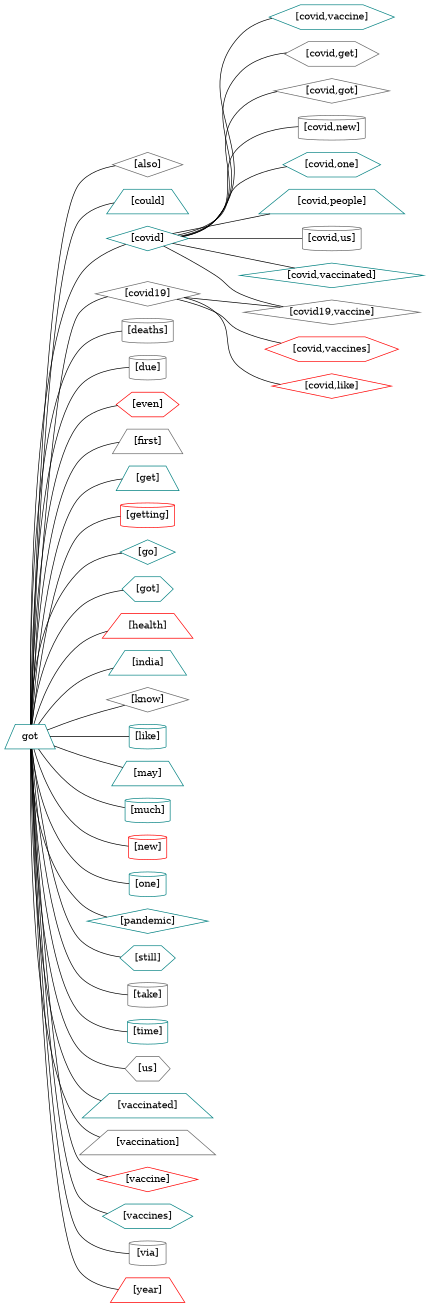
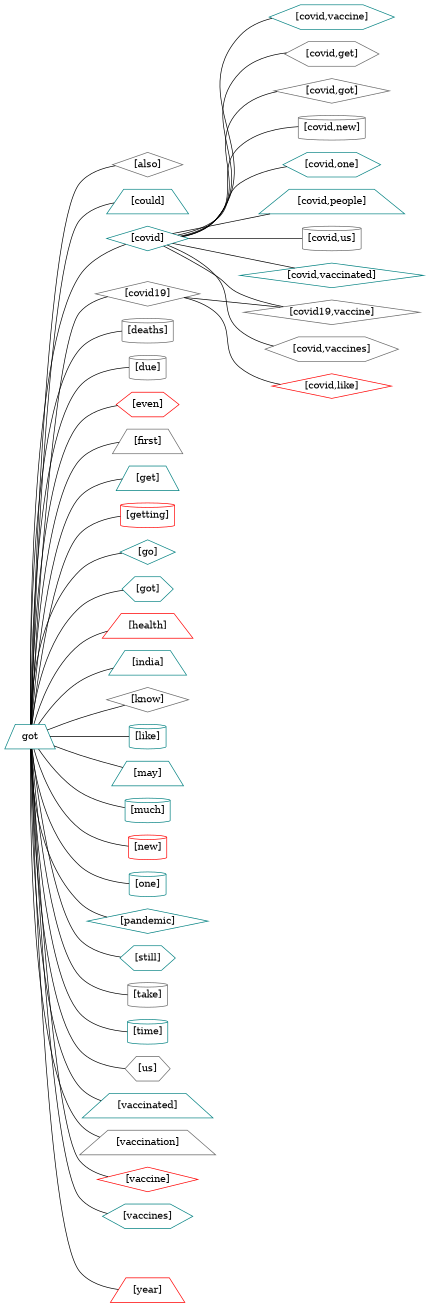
(228, 322) -> (225, 294)
(332, 349) -> (332, 349)
(148, 1253) -> none
